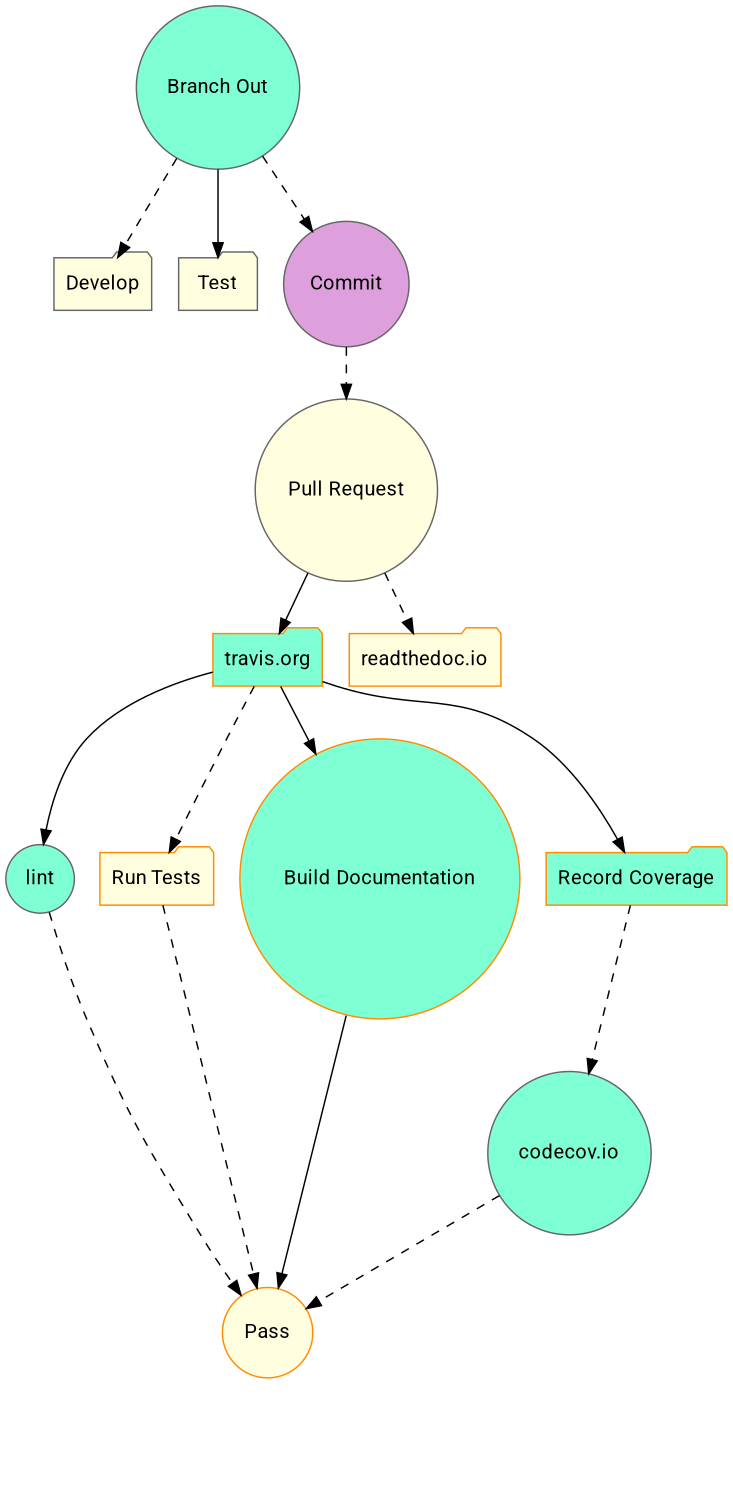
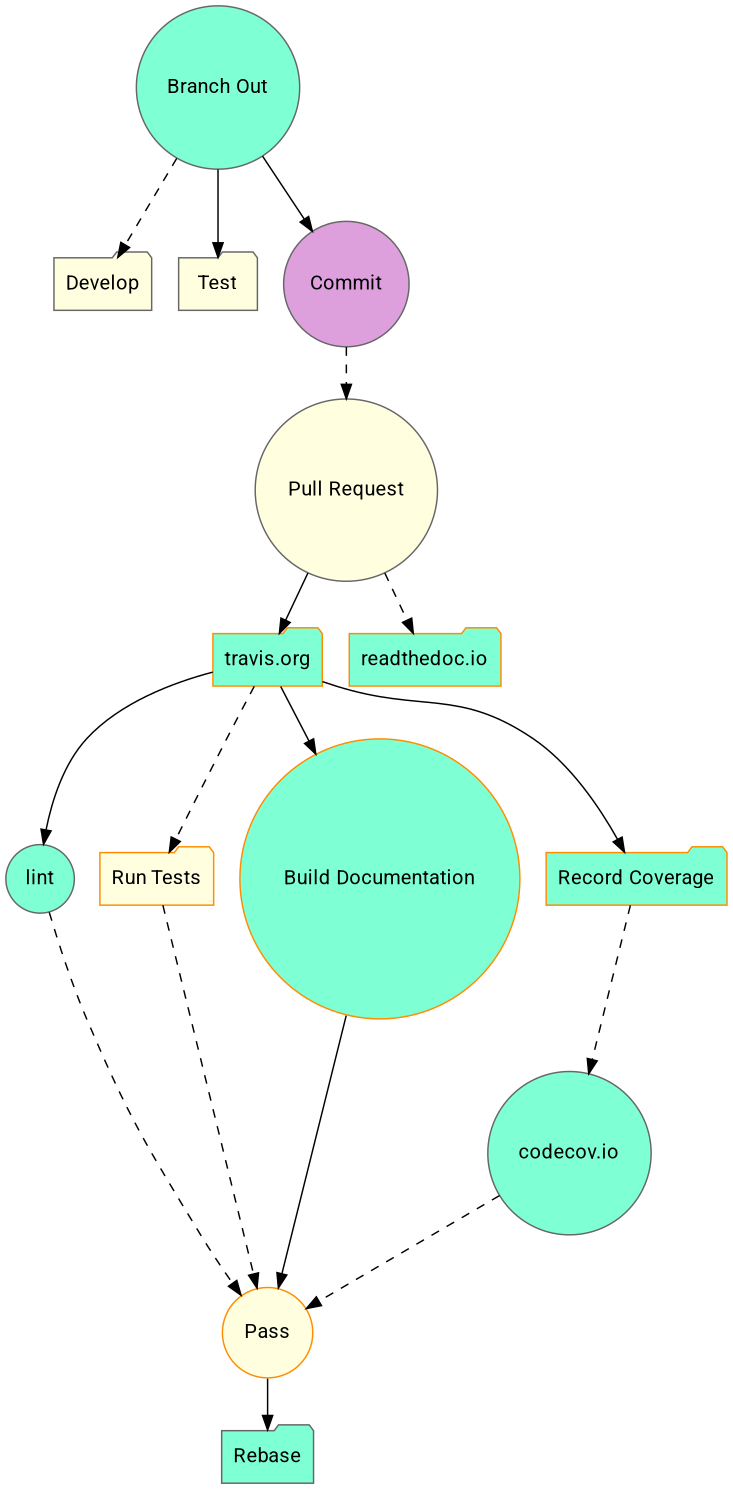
(283, 188) -> (283, 188)
(425, 660) -> (425, 660)
none -> (268, 1457)
